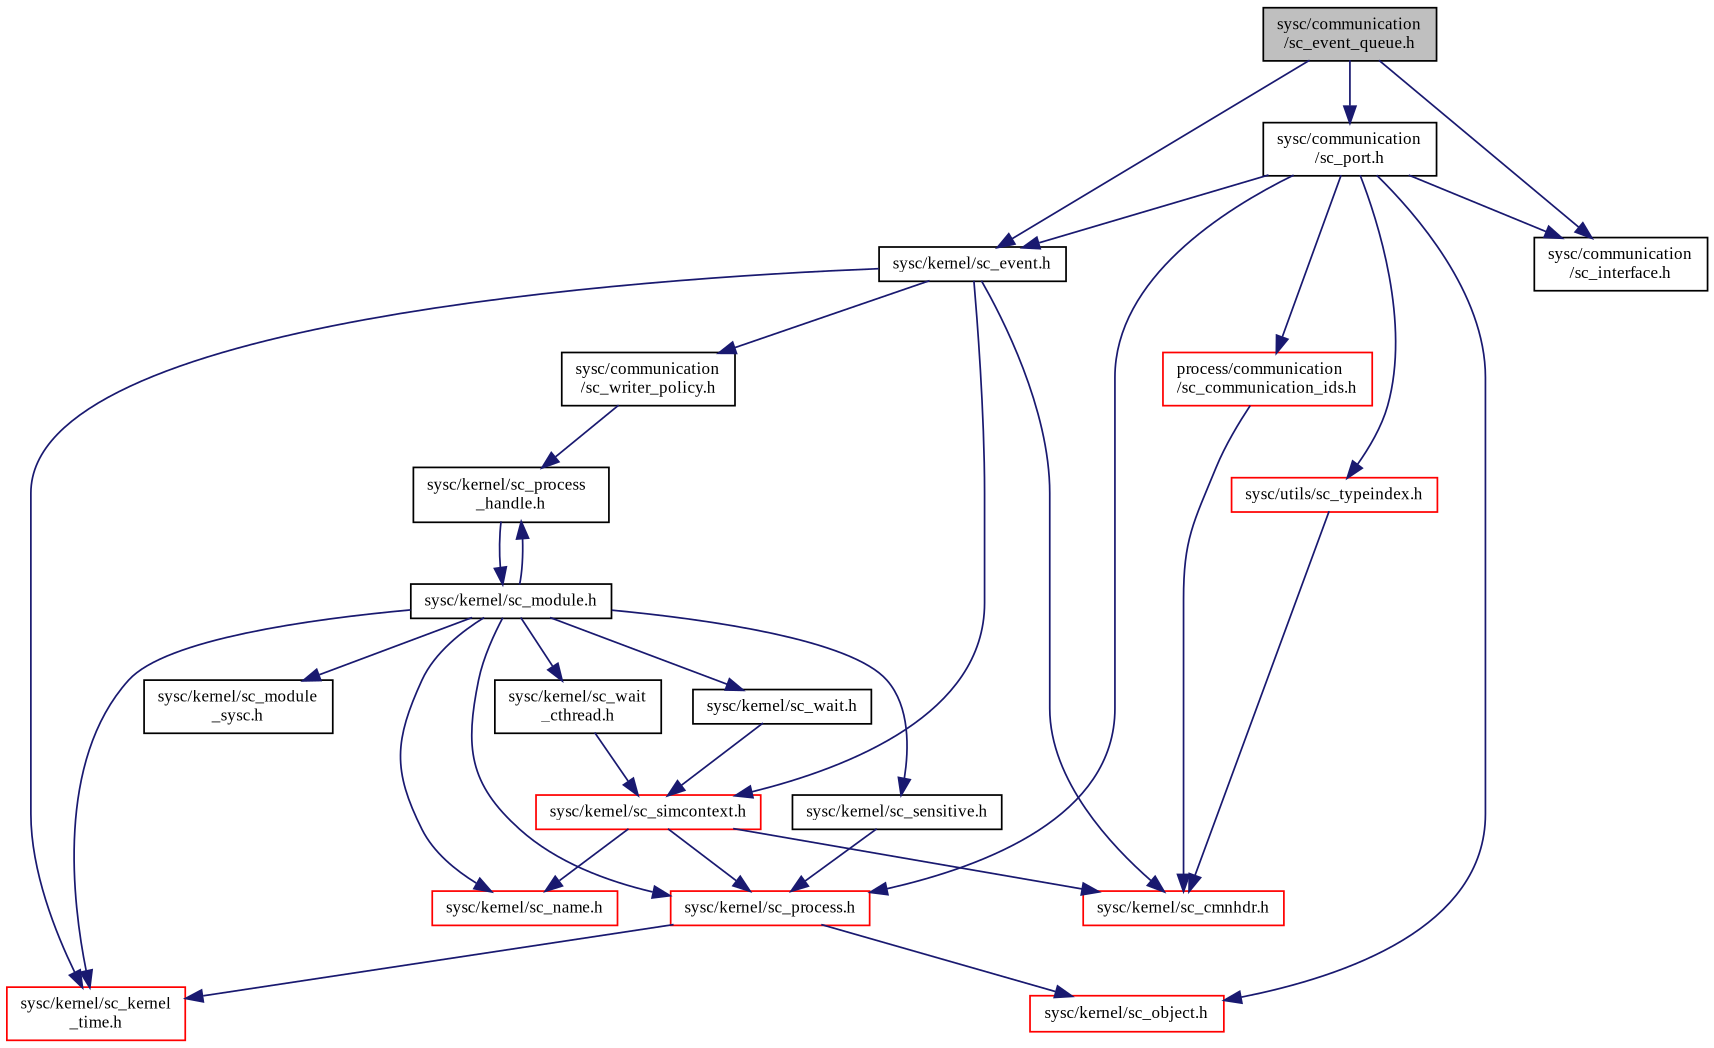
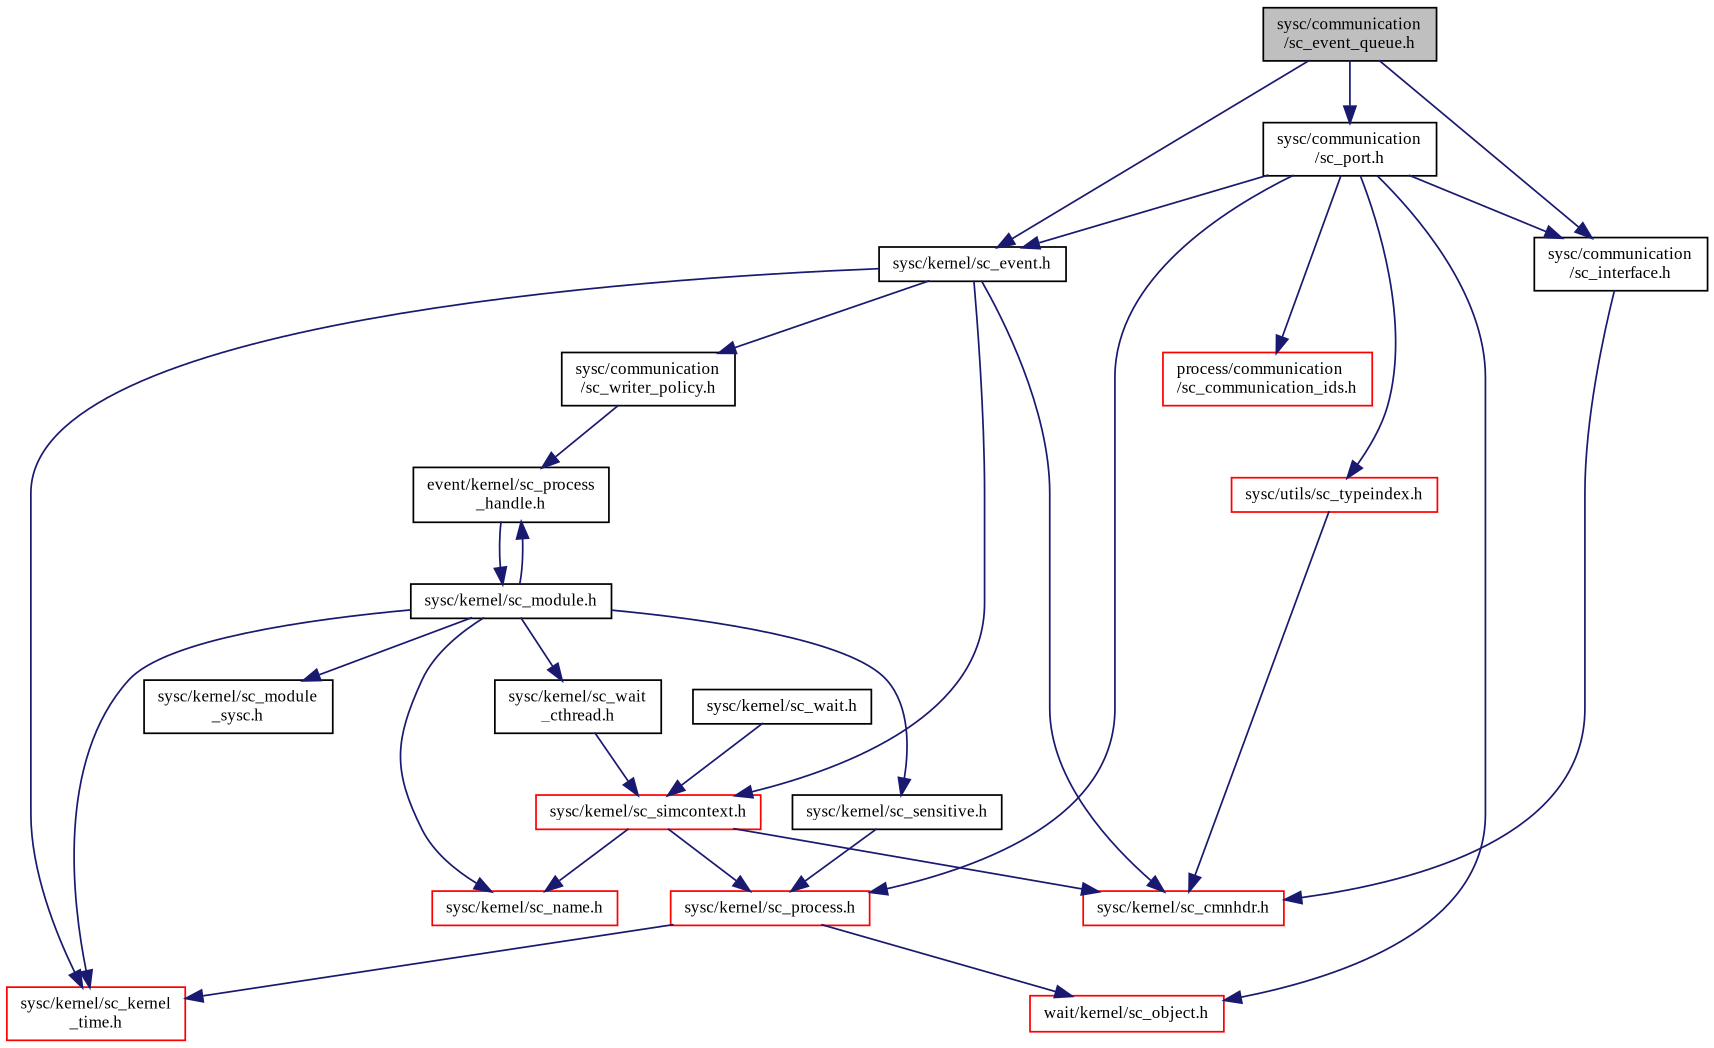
(511, 495) -> (511, 495)
(1184, 633) -> (1585, 683)
(639, 651) -> none
(492, 798) -> none
(1127, 1014) -> (1127, 1014)
